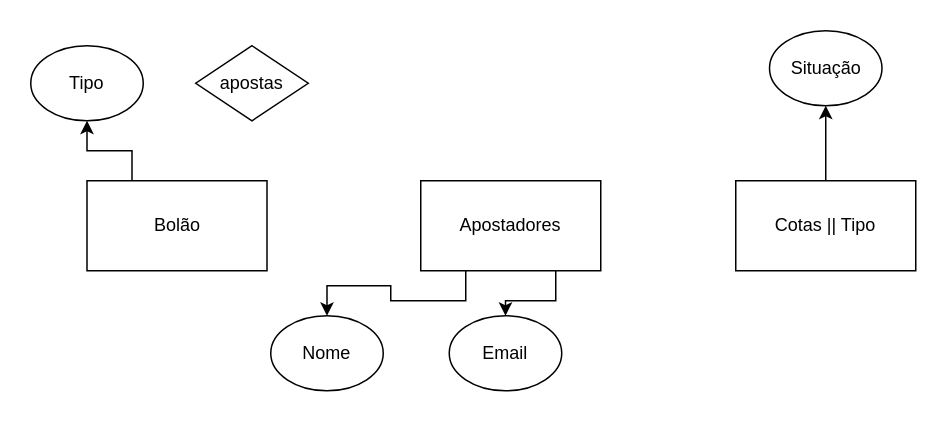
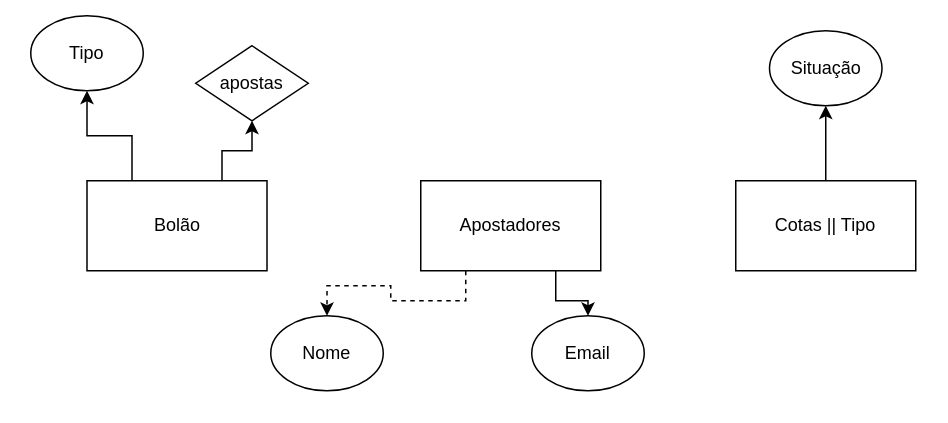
(87, 83) -> (87, 53)
none -> (232, 151)
(396, 301) -> (396, 301)
(506, 353) -> (588, 353)
